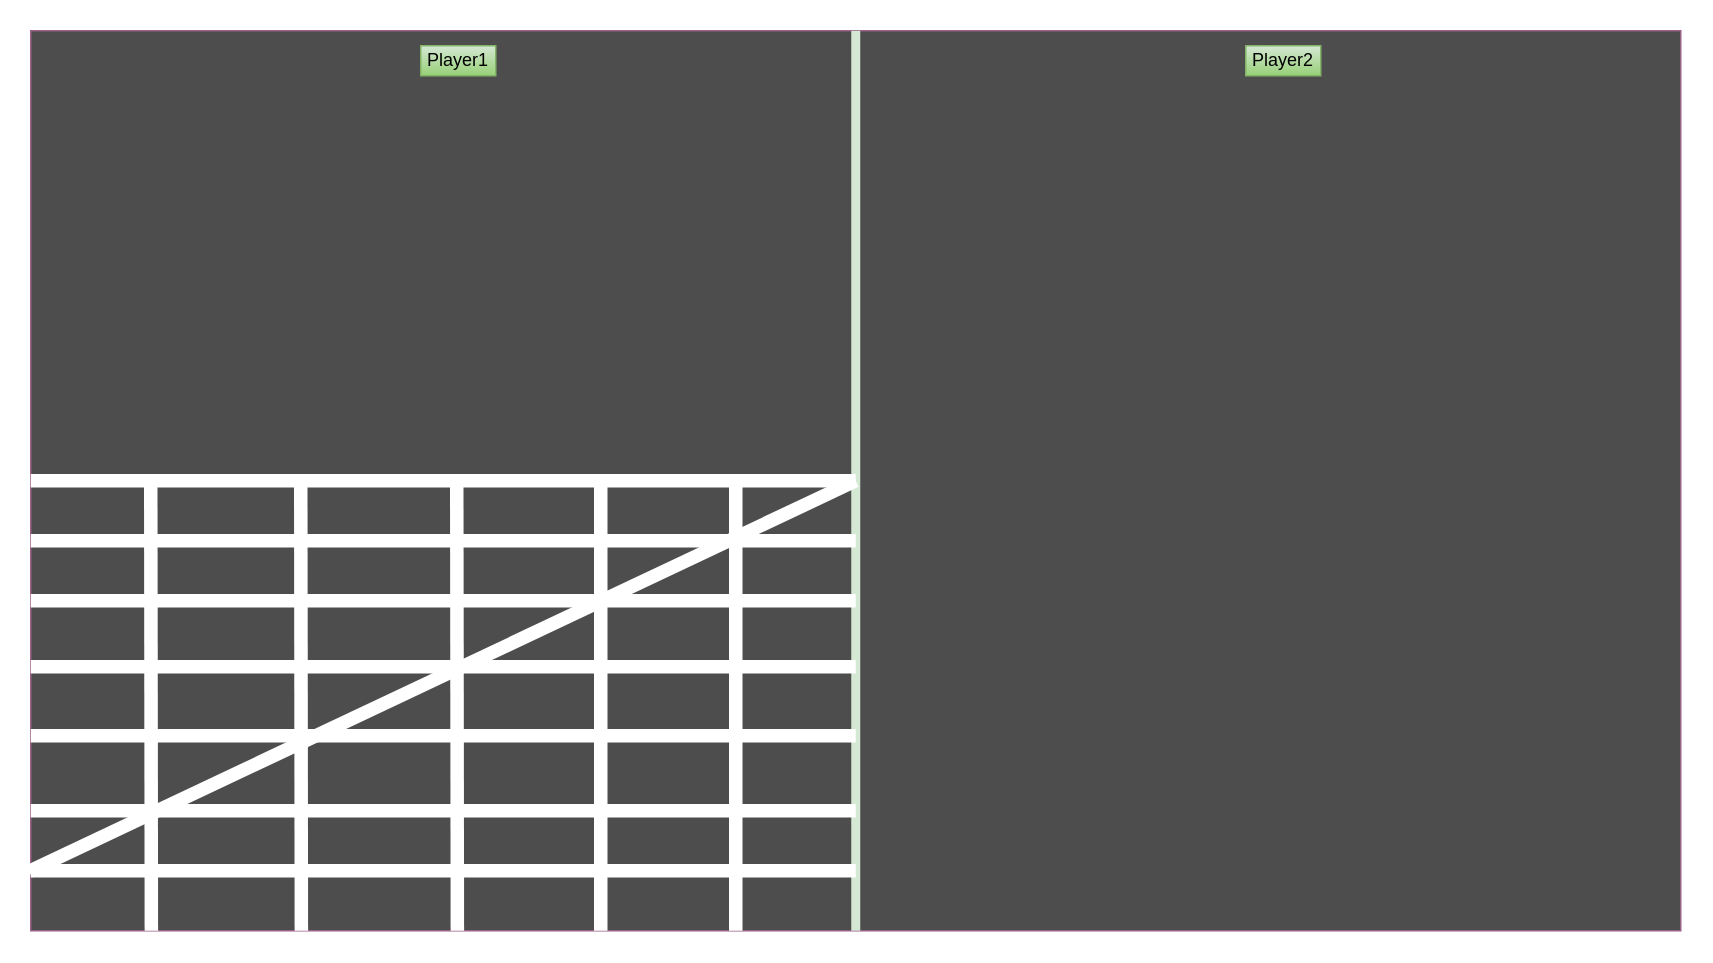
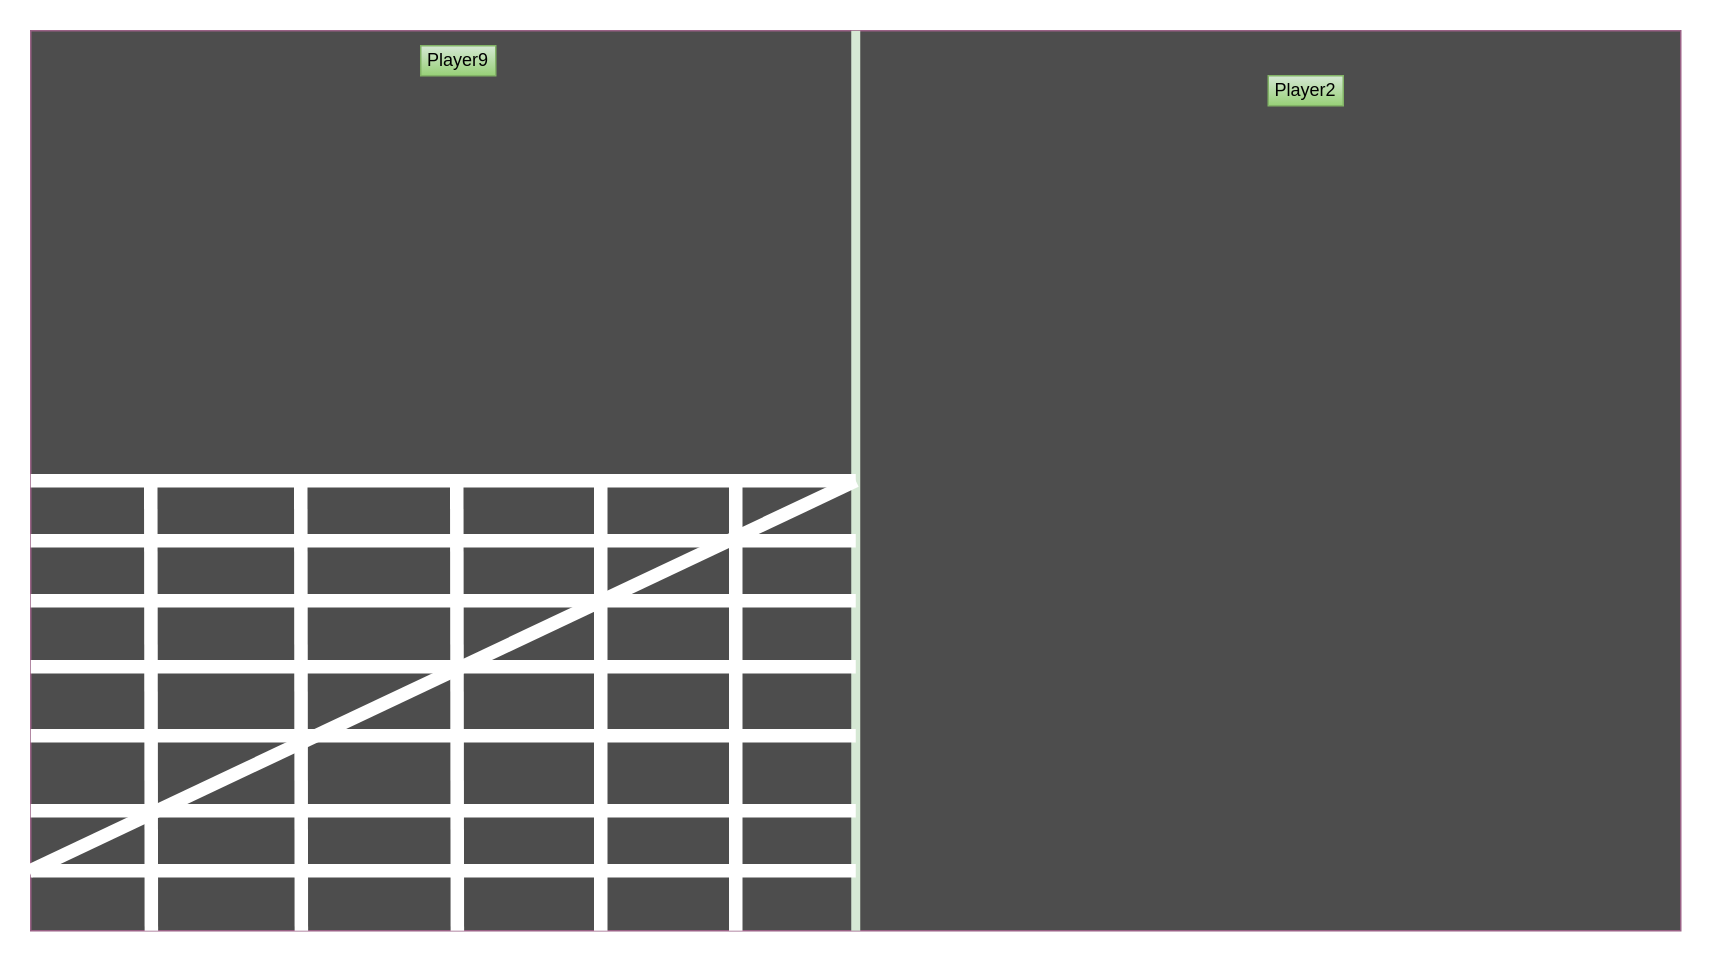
(458, 61) -> (458, 61)
(1283, 61) -> (1306, 91)
